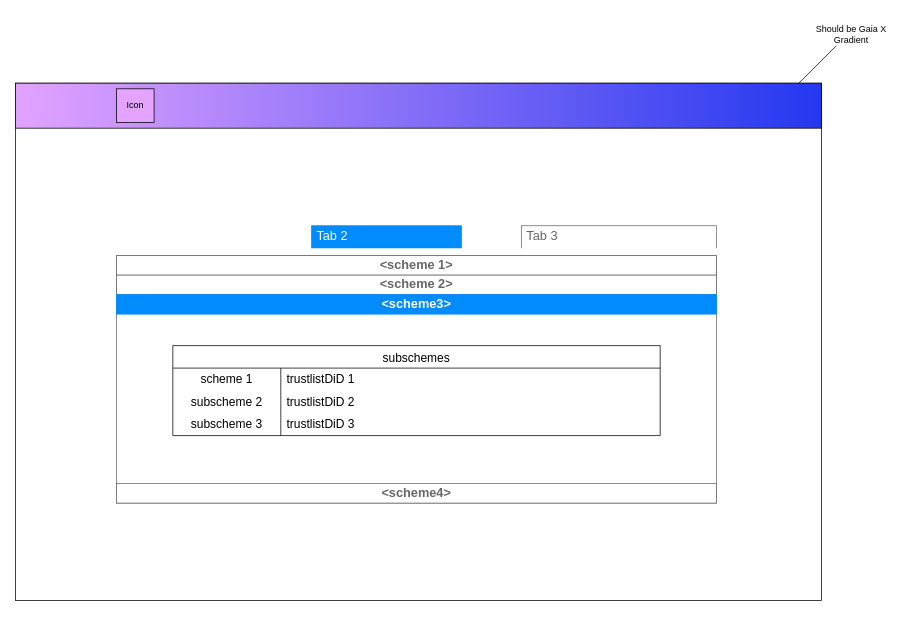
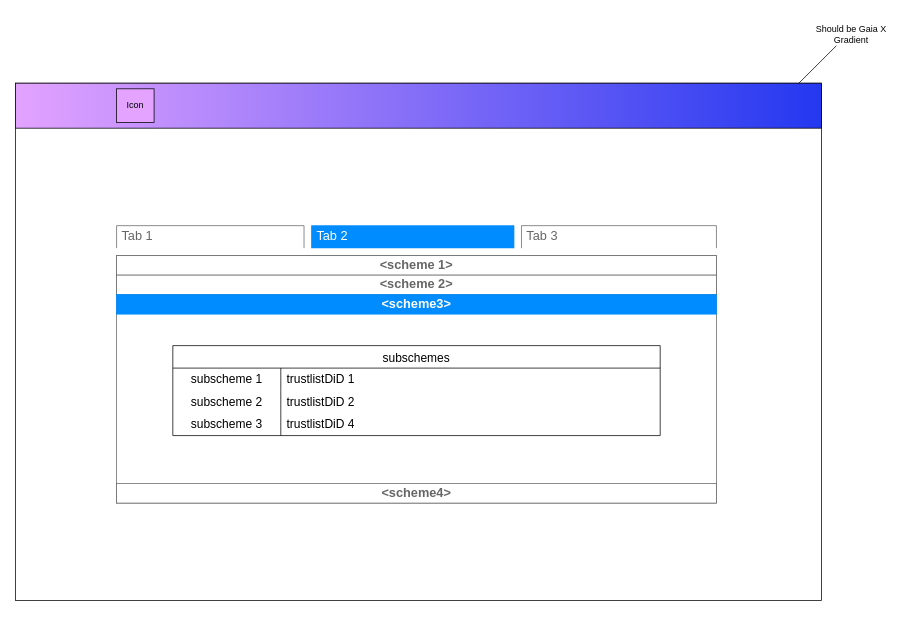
none -> (210, 237)
(387, 237) -> (413, 237)
(227, 379) -> (227, 379)
(328, 424) -> (328, 424)
